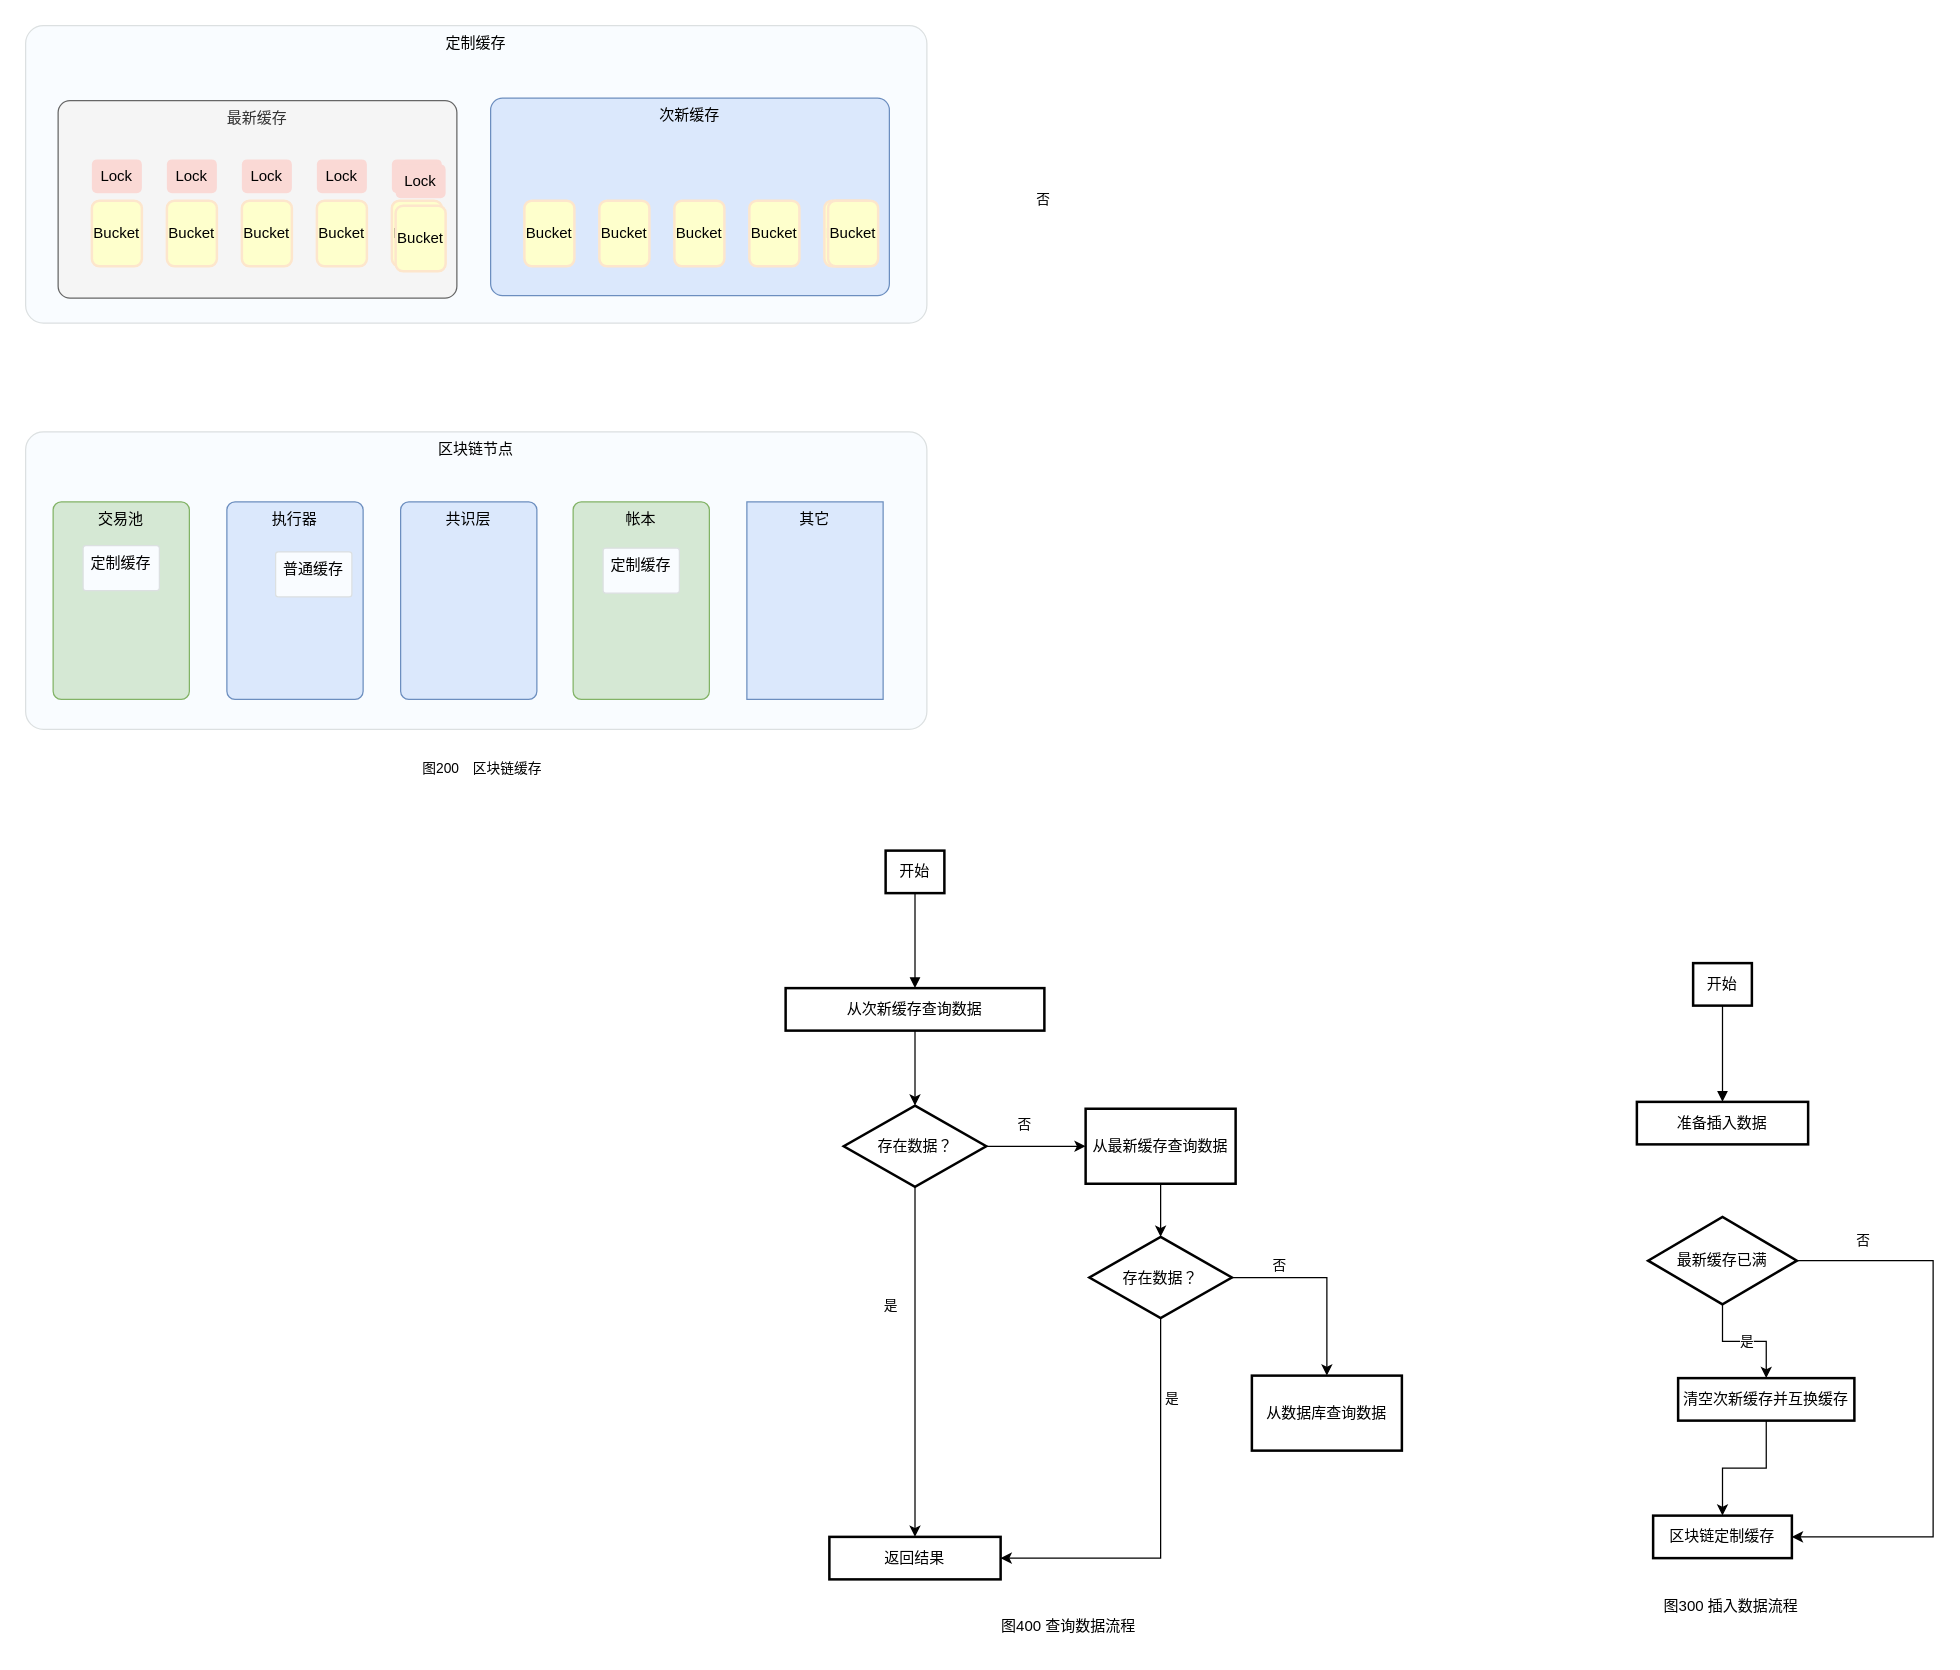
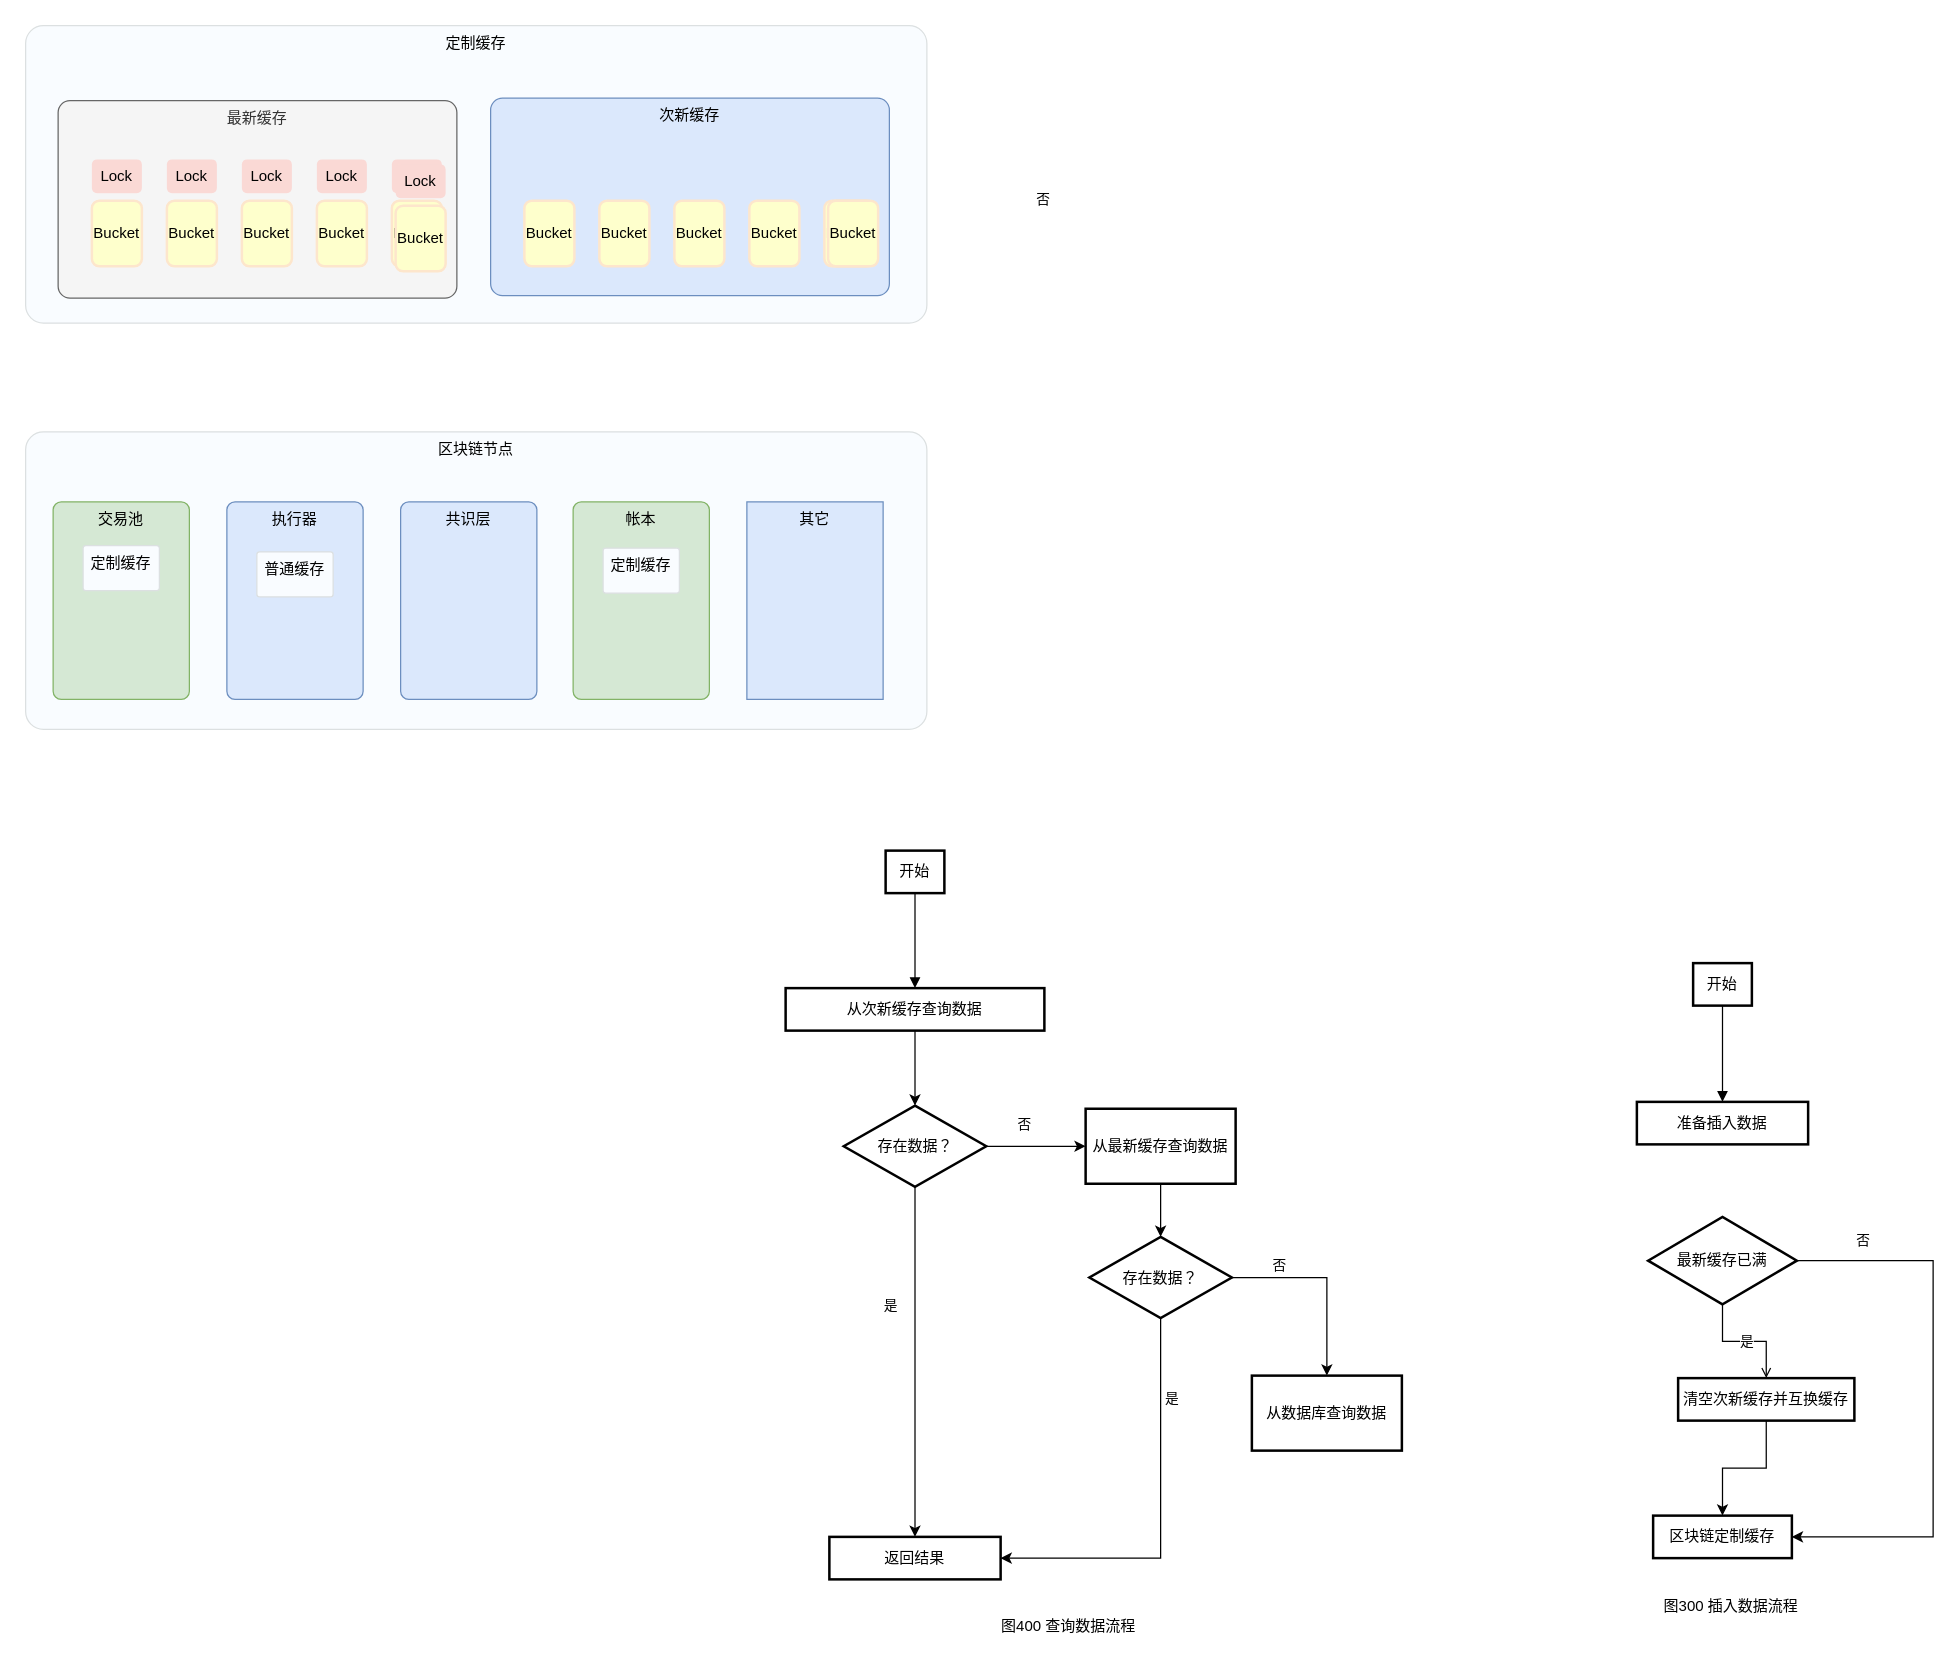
(314, 574) -> (295, 574)
(483, 768) -> none
(1766, 1368) -> (1766, 1370)
